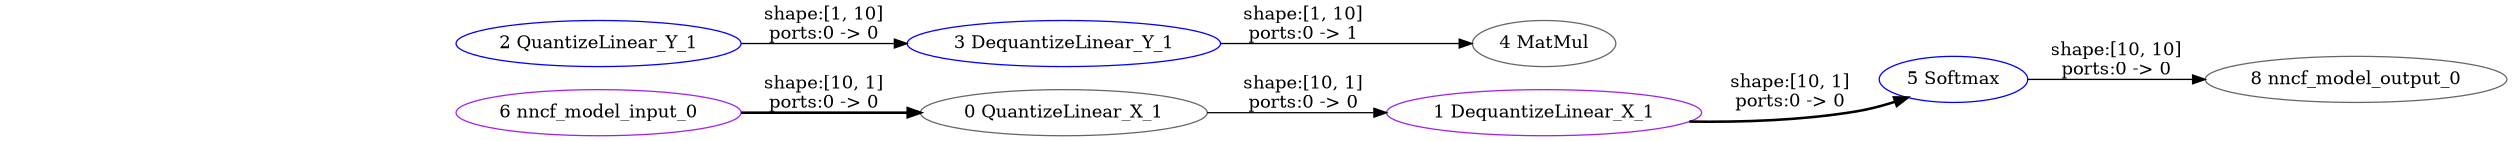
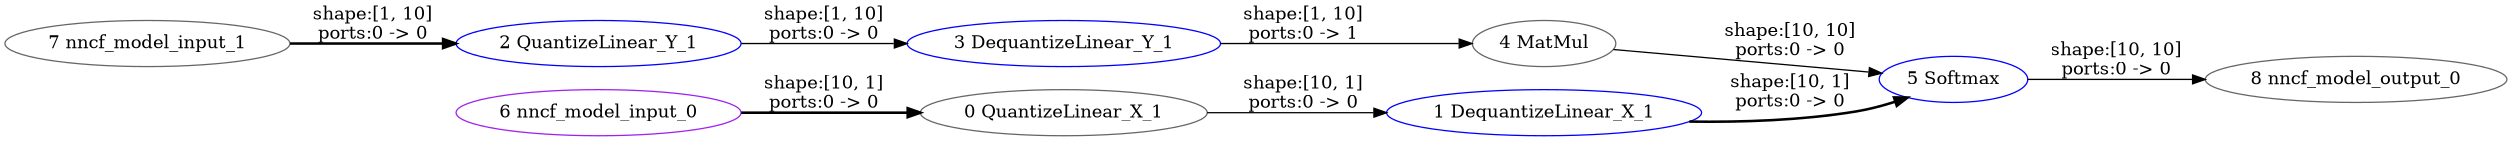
none -> (147, 44)
none -> (1741, 61)
(1544, 113) -> (1544, 113)
